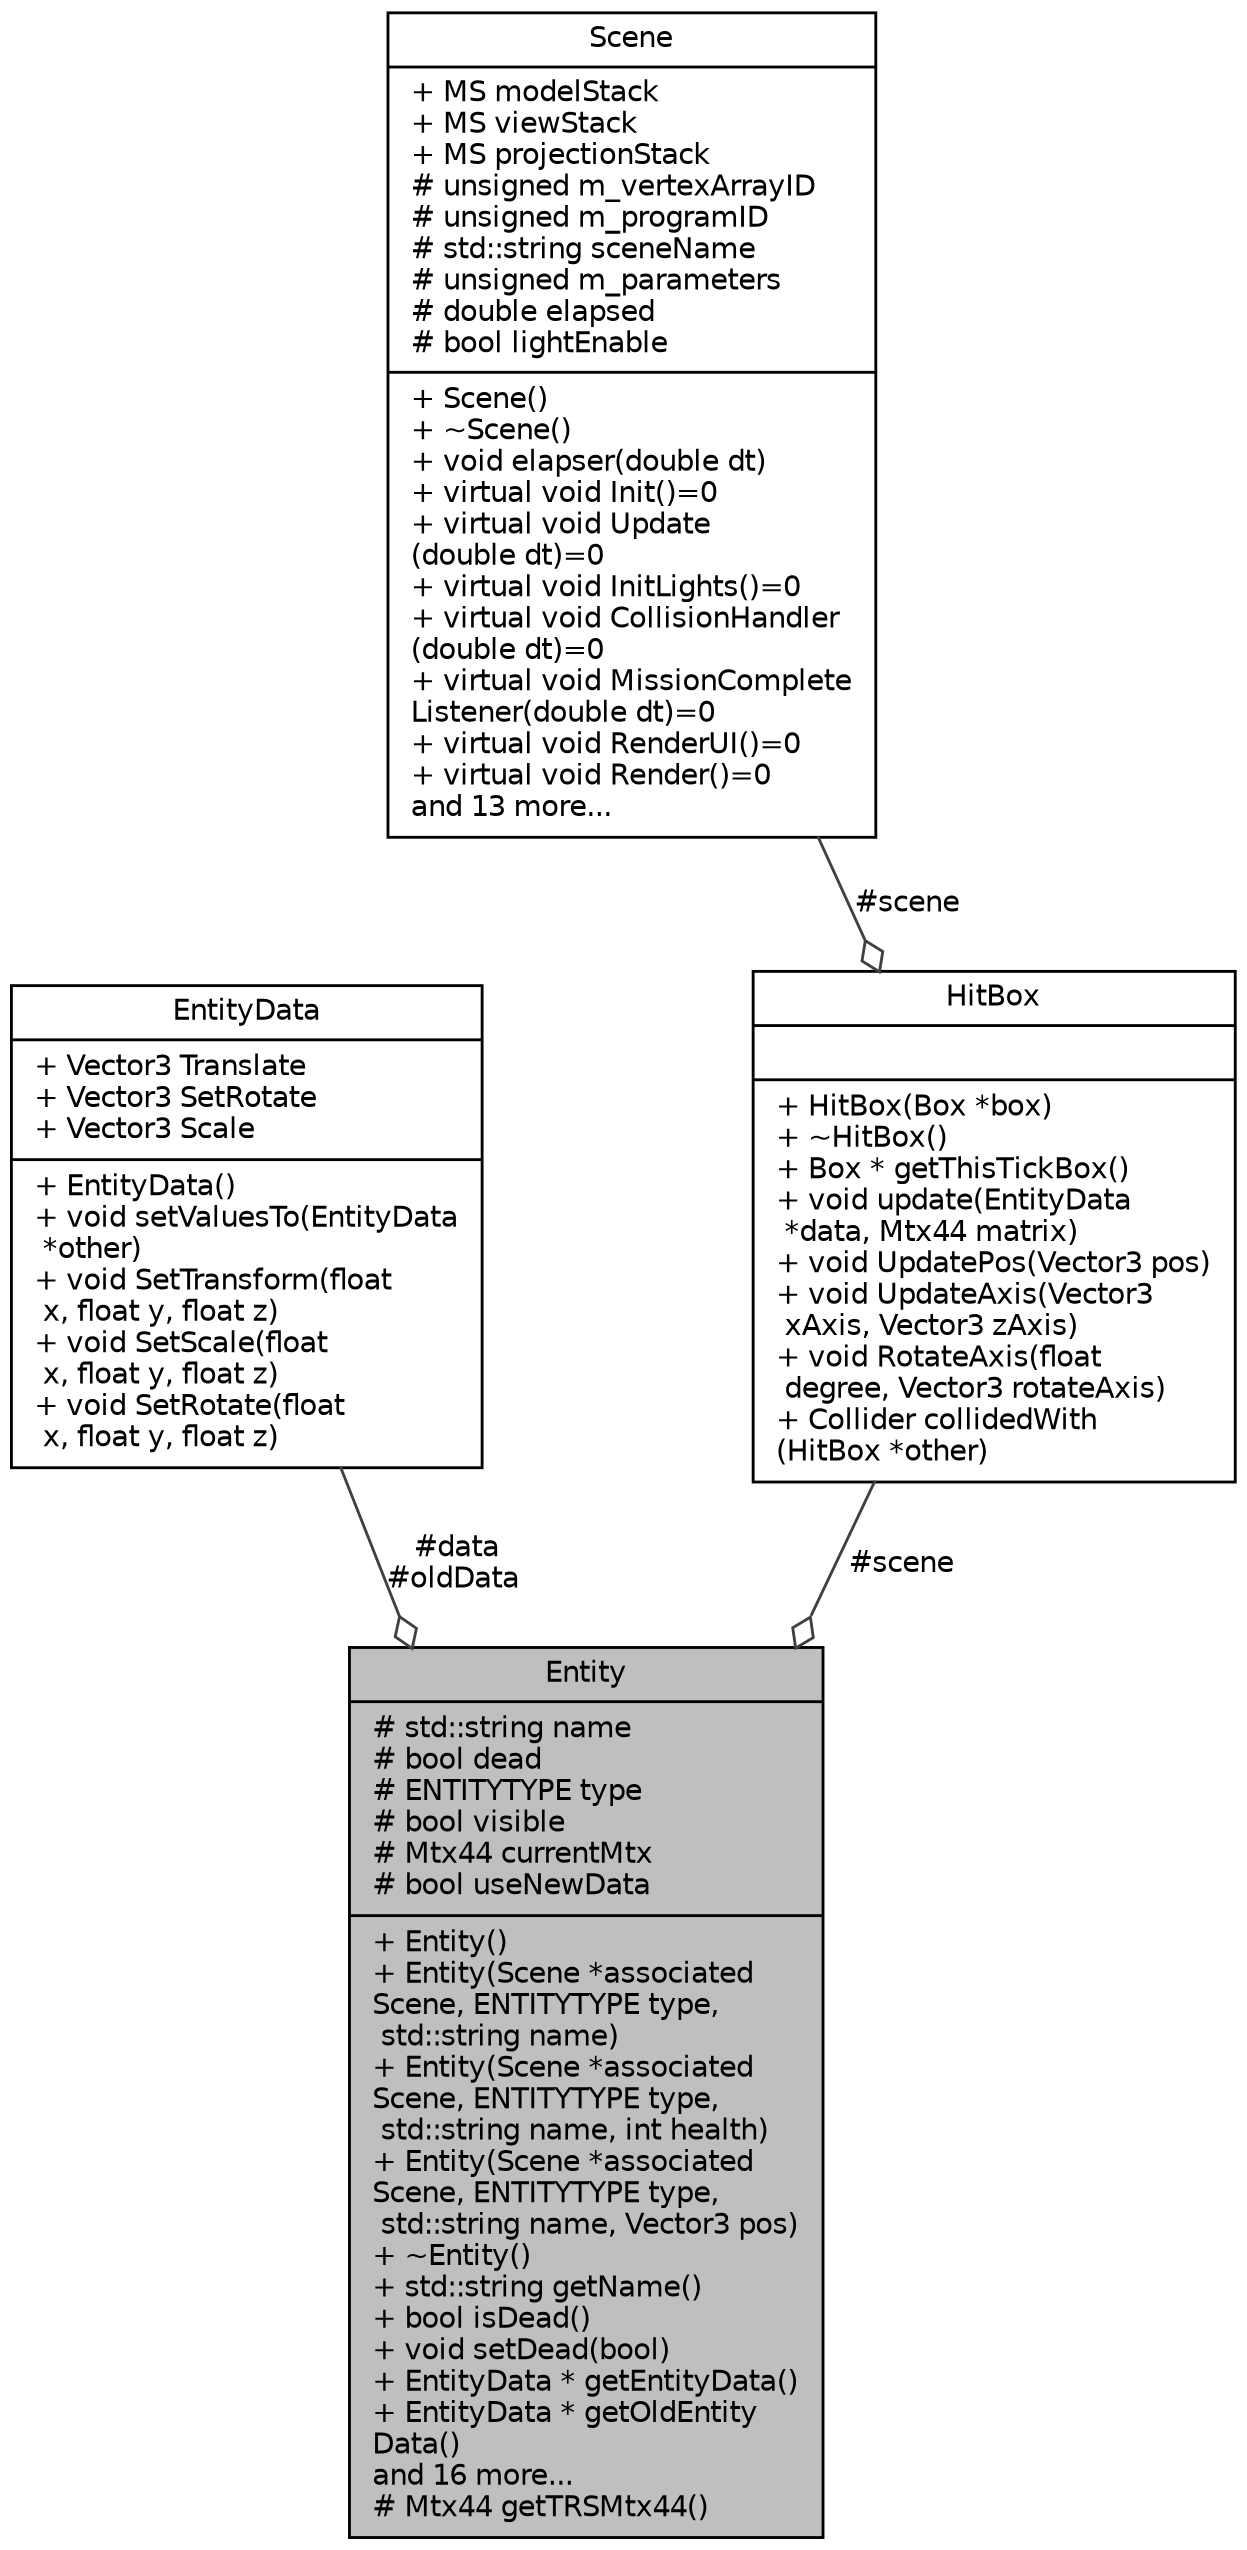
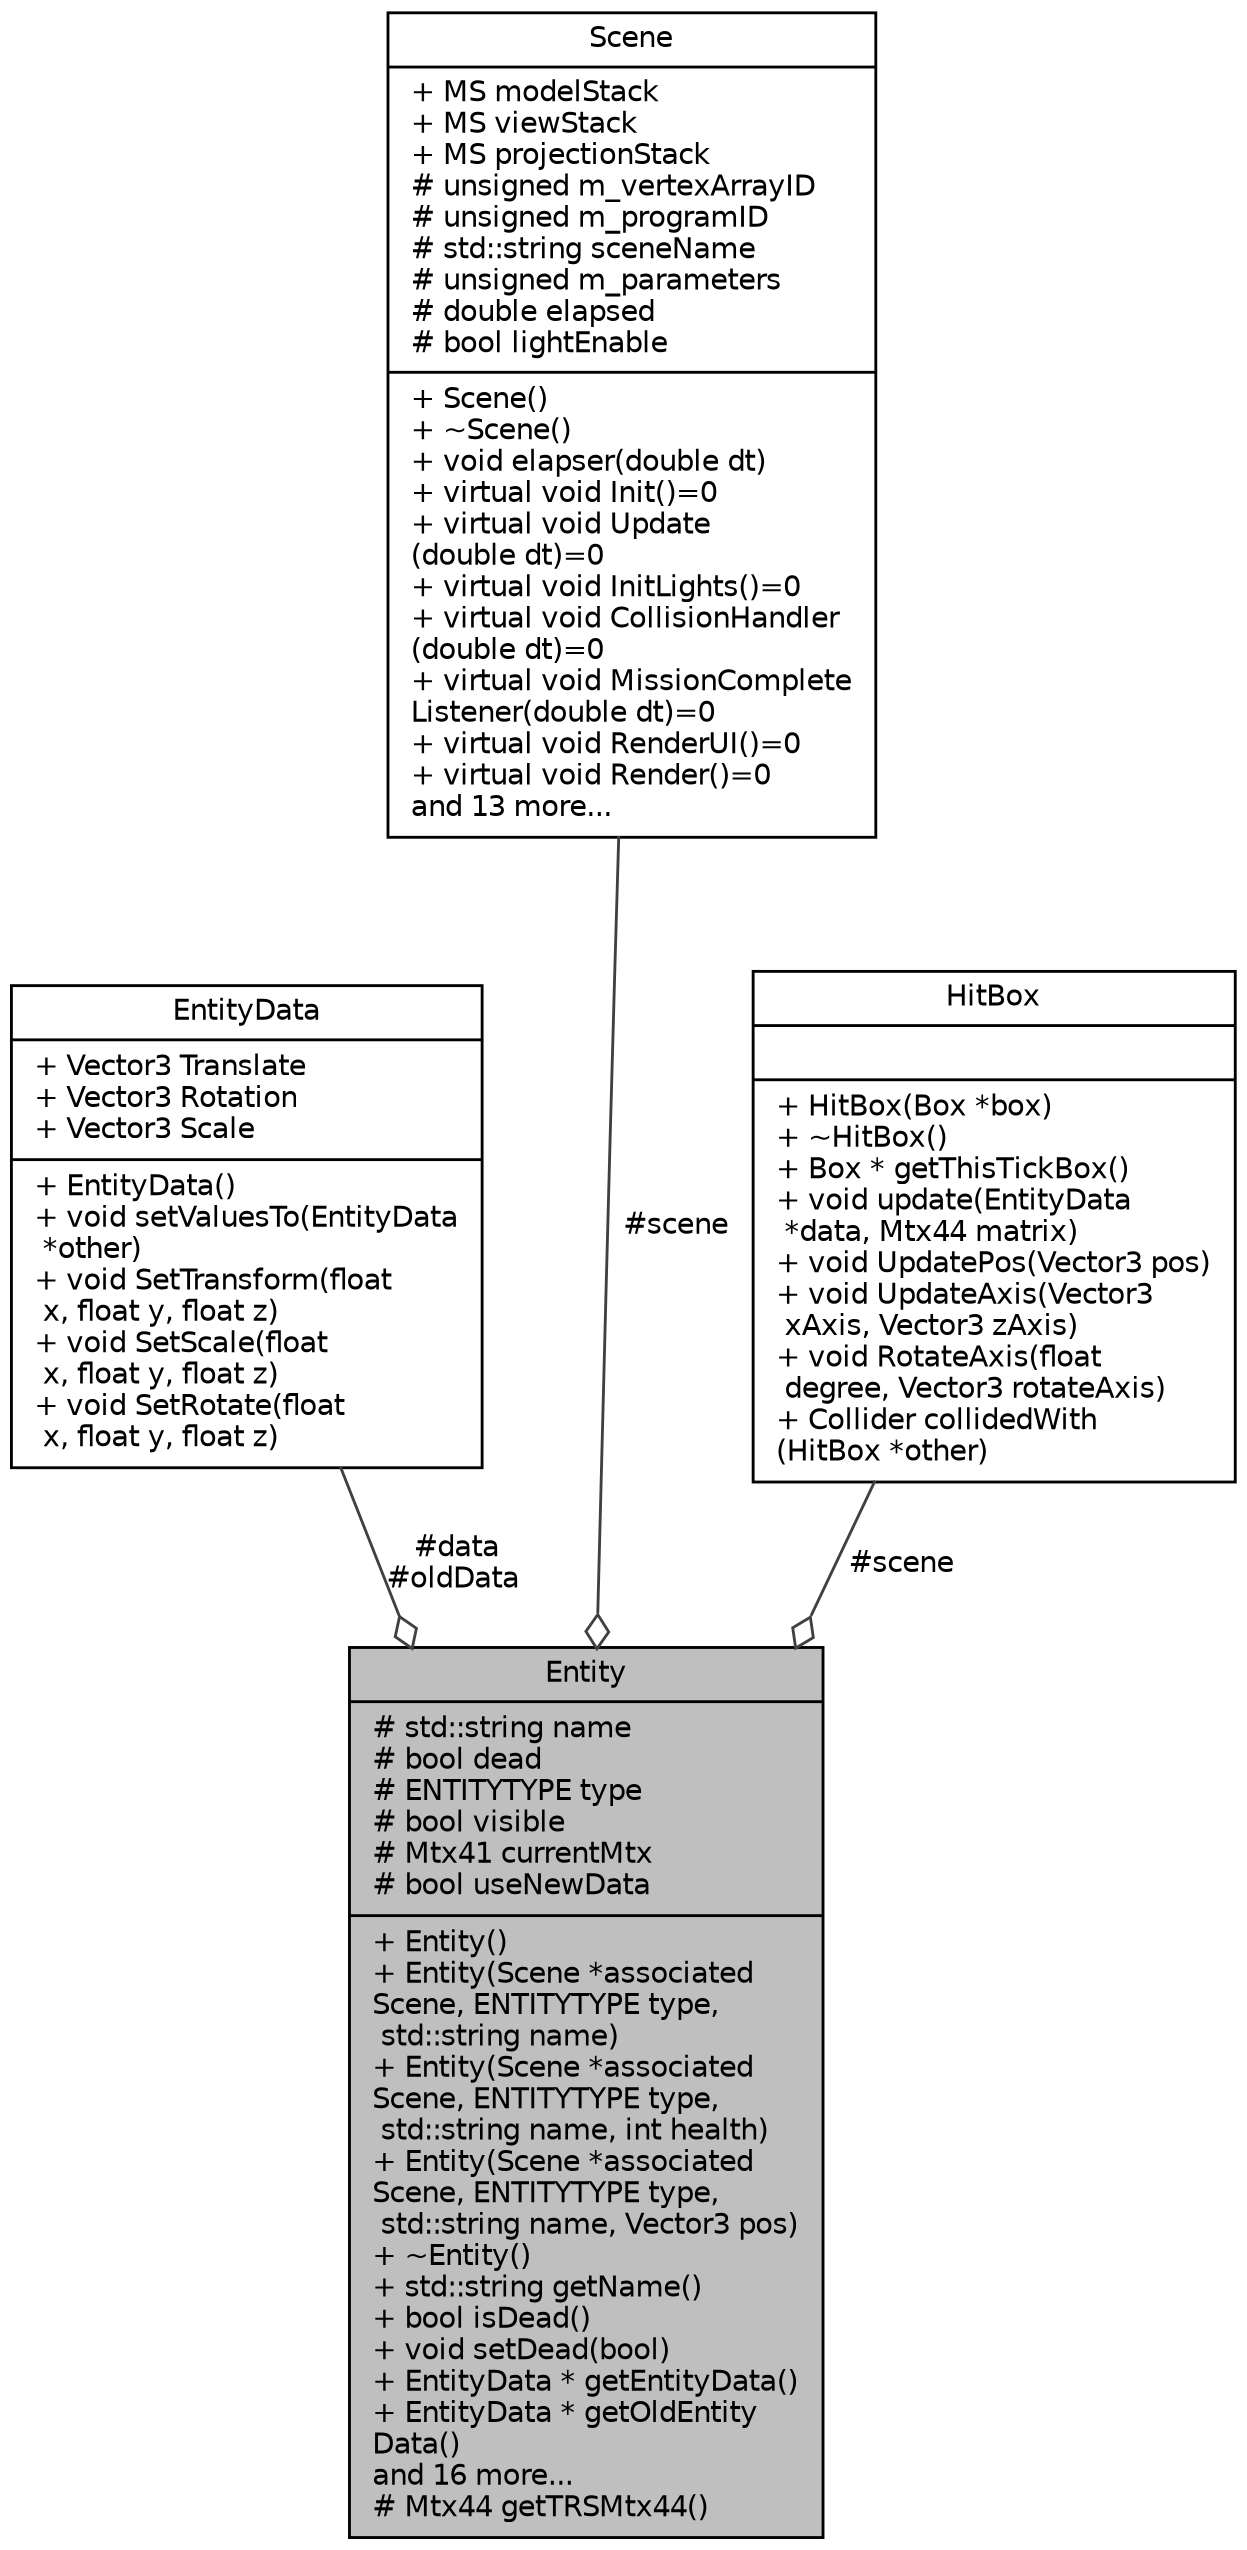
(841, 888) -> (608, 1225)
(177, 1098) -> (167, 1098)
(514, 1854) -> (514, 1854)
